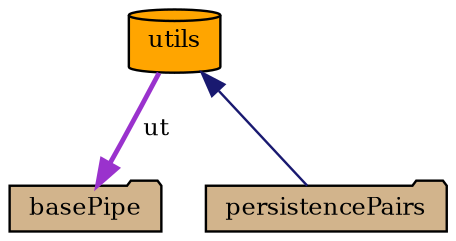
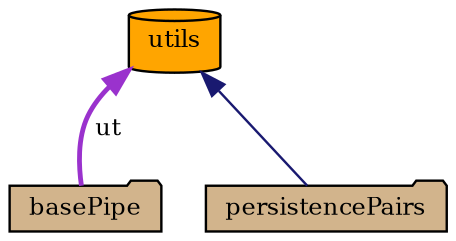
(135, 119) -> (82, 132)
